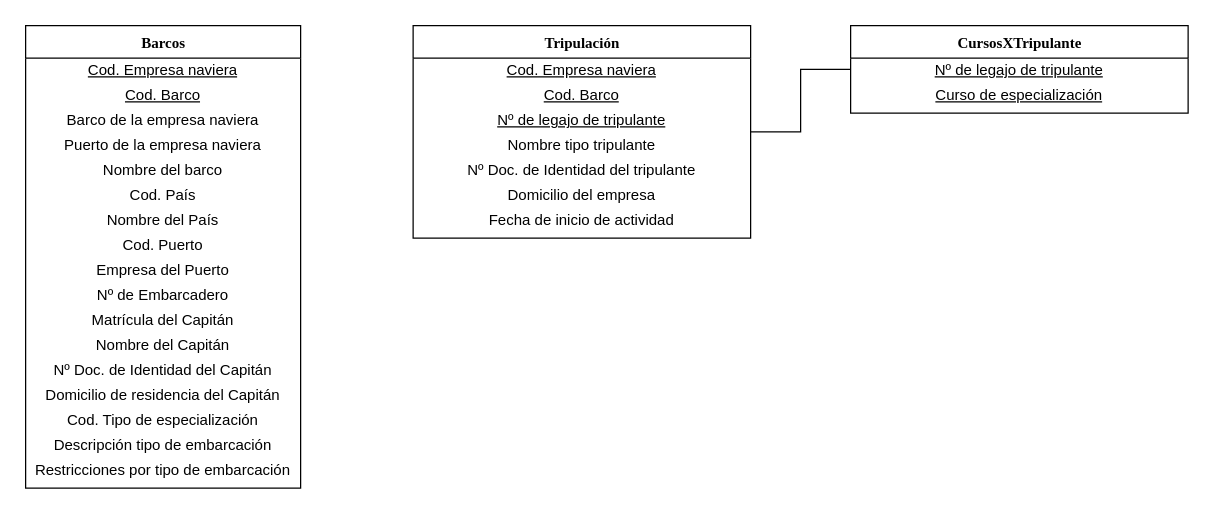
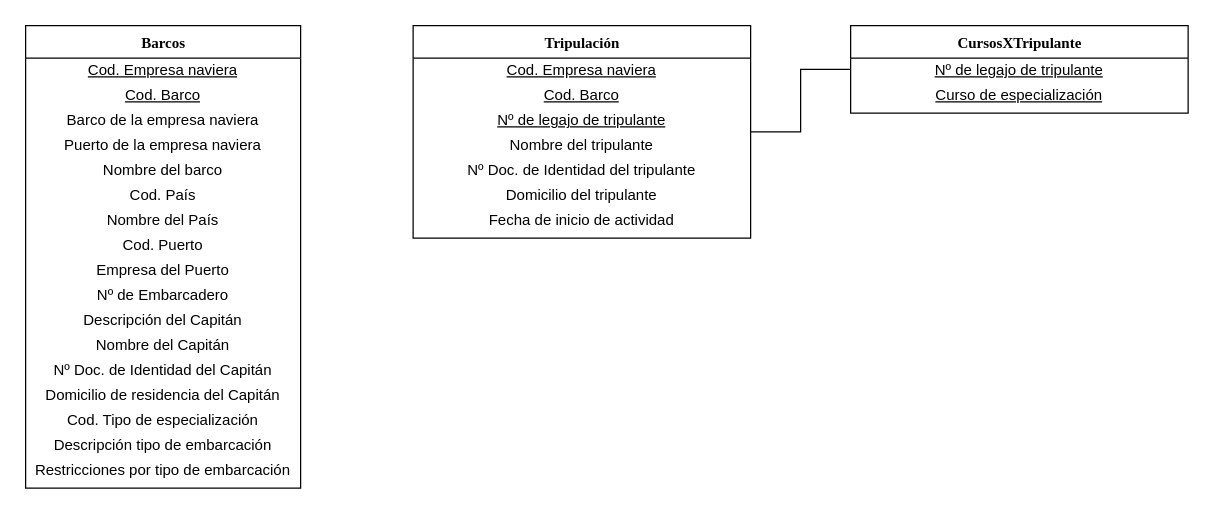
(582, 146) -> (582, 146)
(582, 196) -> (582, 196)
(163, 321) -> (163, 321)
